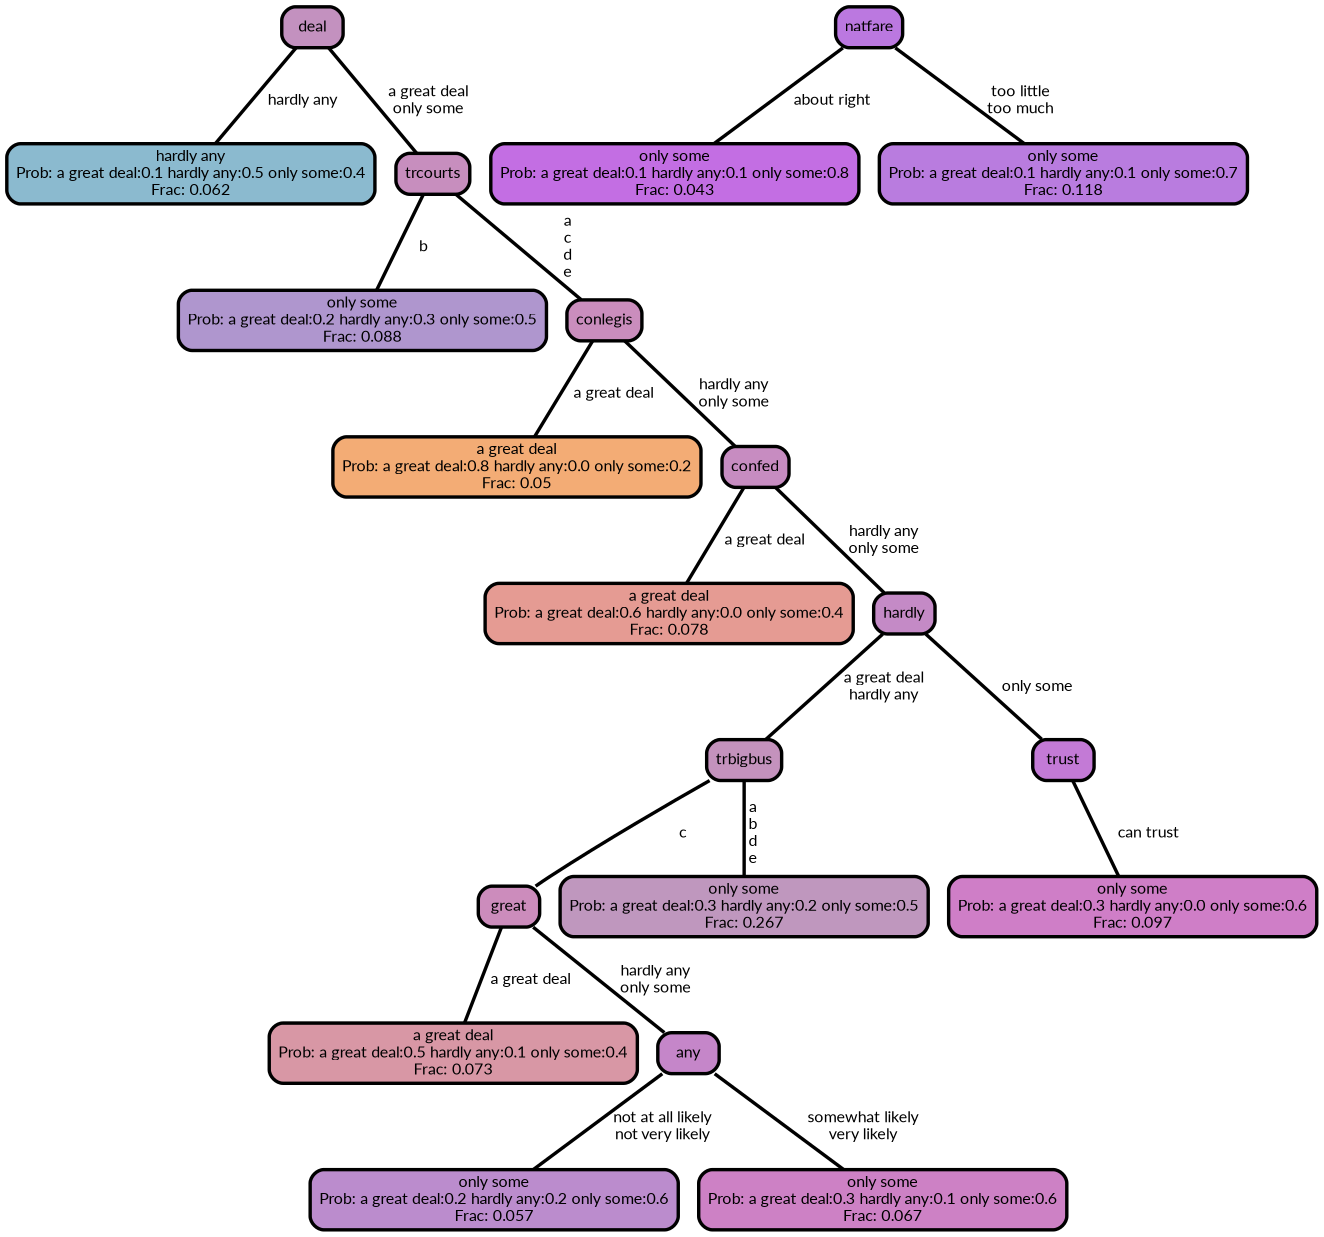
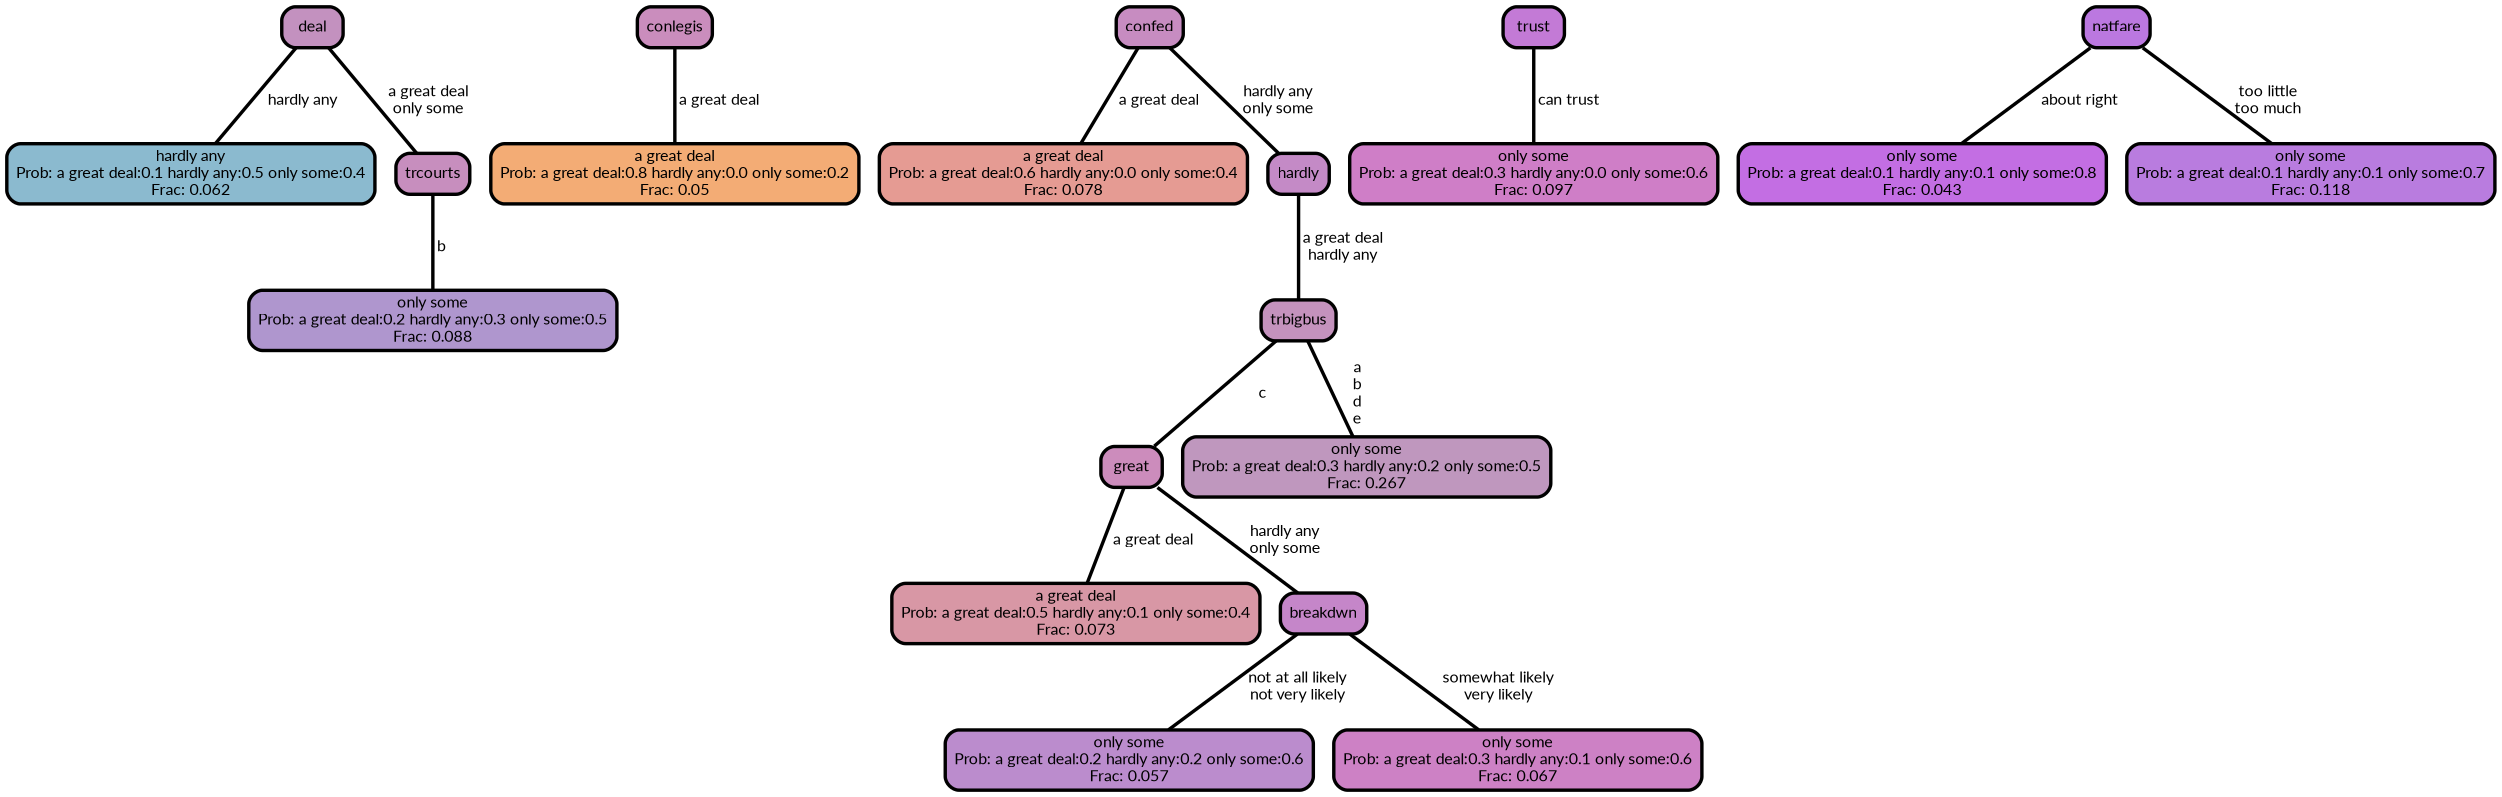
(519, 247) -> none
(680, 394) -> none
(984, 687) -> none
(688, 1053) -> (1324, 614)
